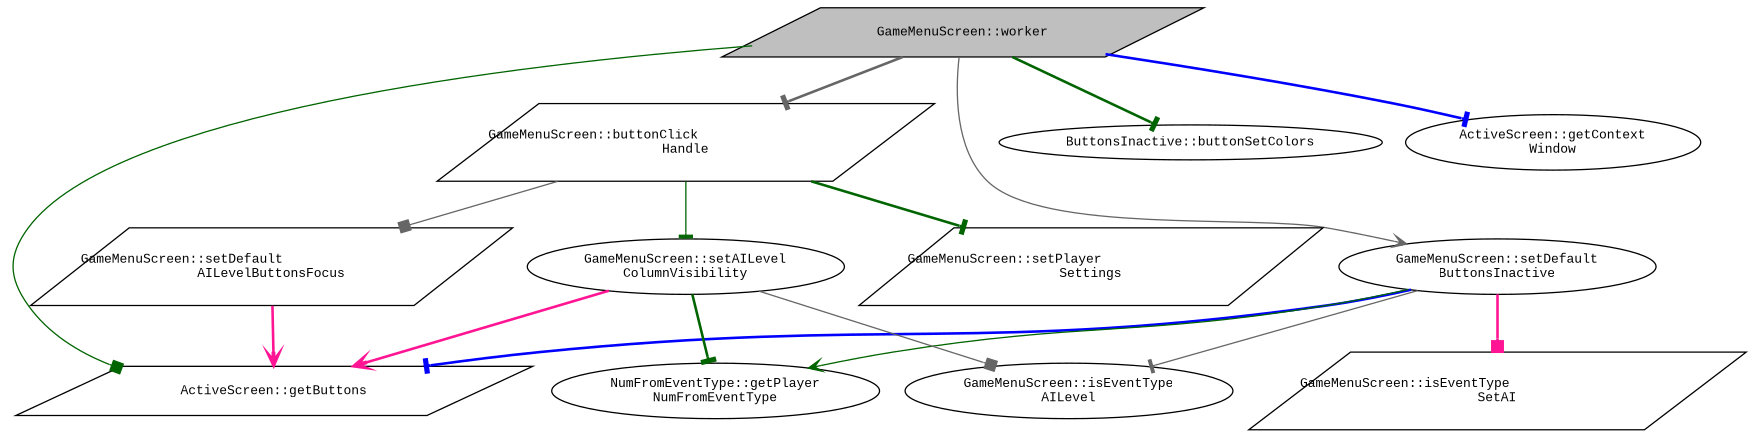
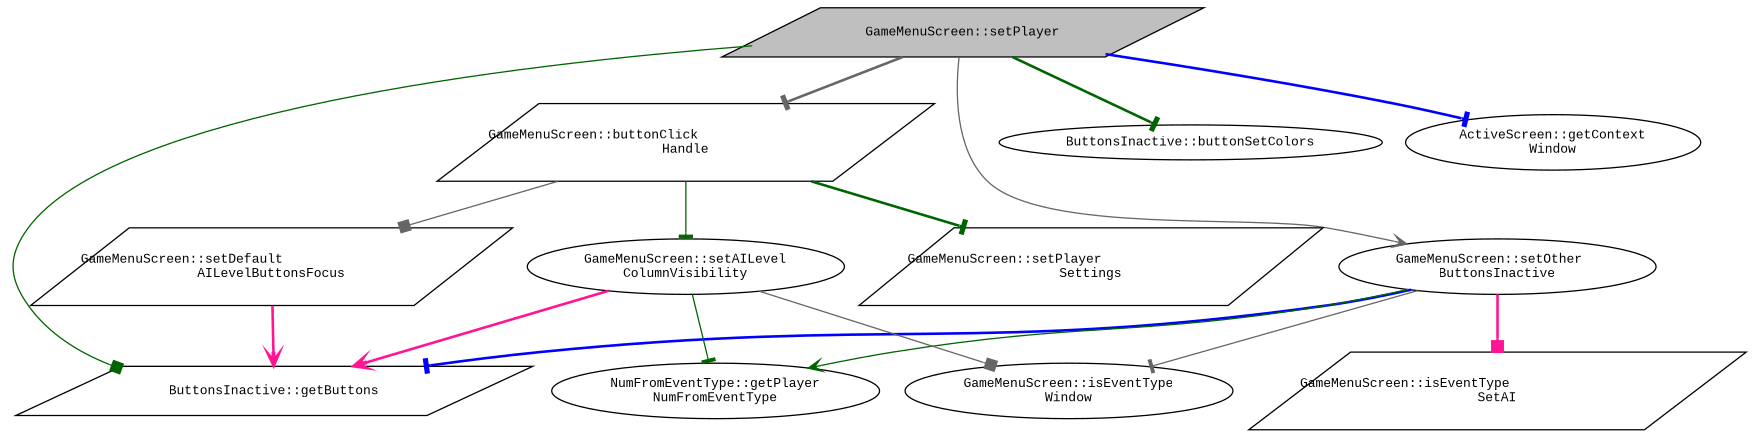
(963, 32) -> (963, 32)
(1498, 267) -> (1498, 267)
(700, 326) -> (700, 326)
(274, 391) -> (274, 391)
(1069, 391) -> (1069, 391)
